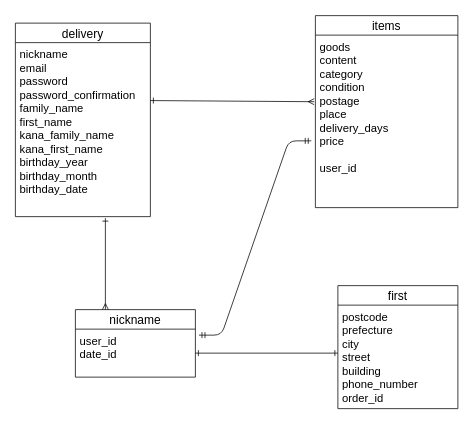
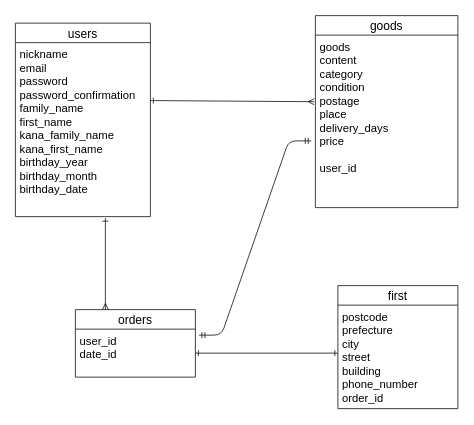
(386, 26) -> (386, 26)
(83, 34) -> (83, 34)
(135, 320) -> (135, 320)
